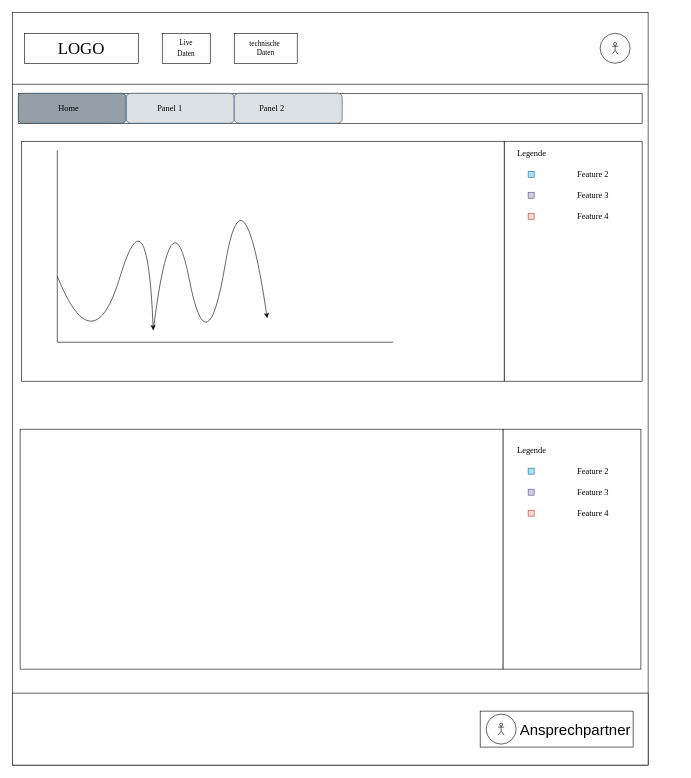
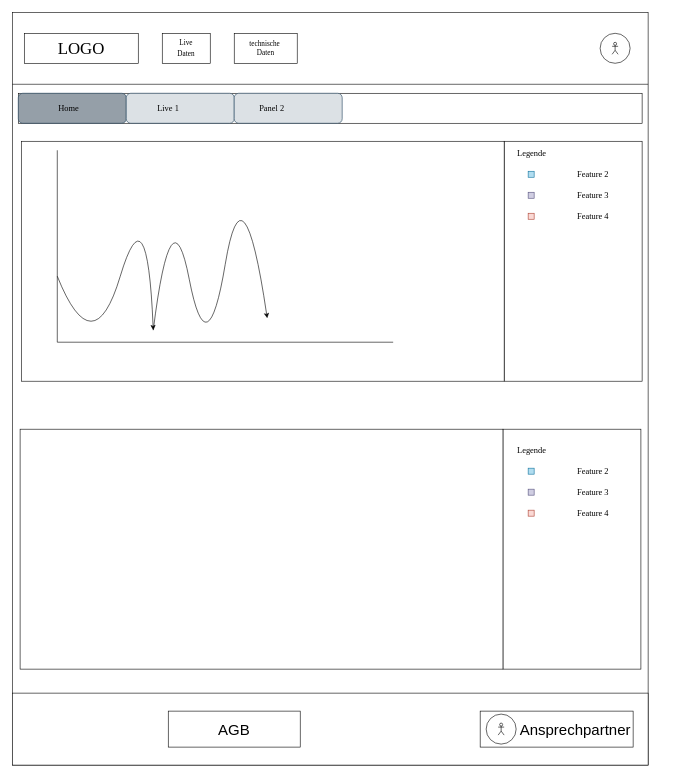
(172, 109) -> (169, 109)
none -> (234, 729)
